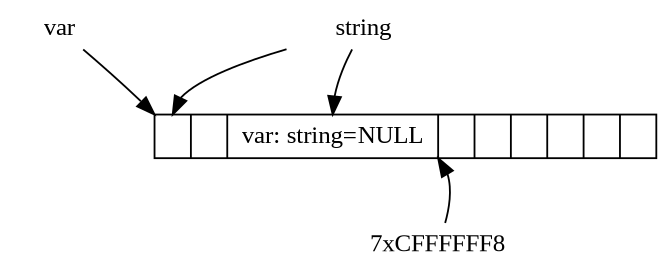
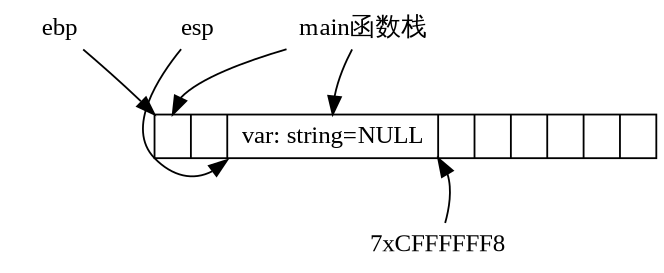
(60, 28) -> (60, 28)
none -> (198, 28)
(364, 28) -> (364, 28)
